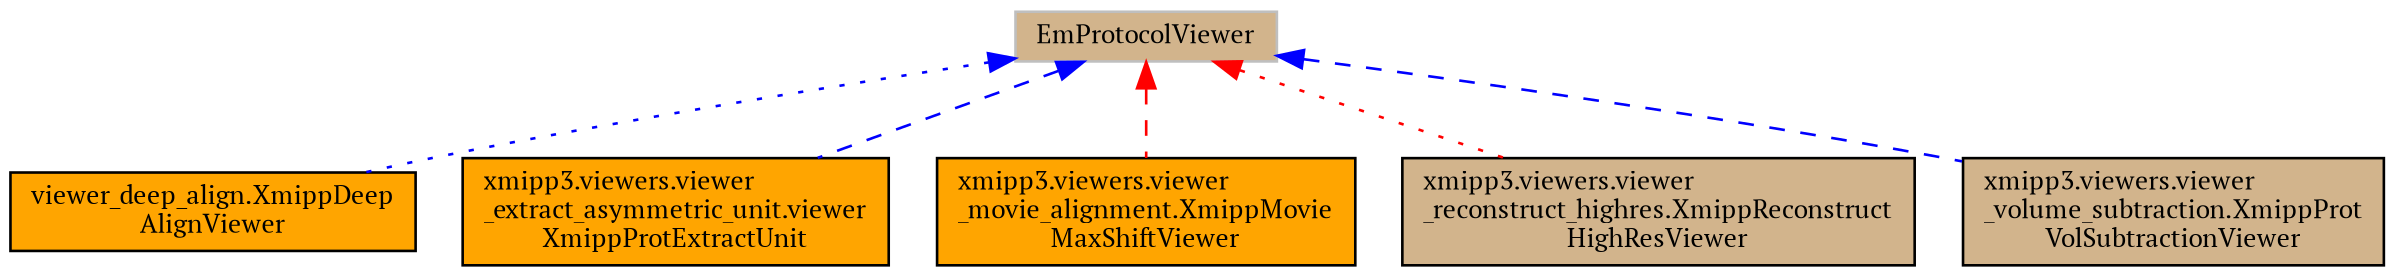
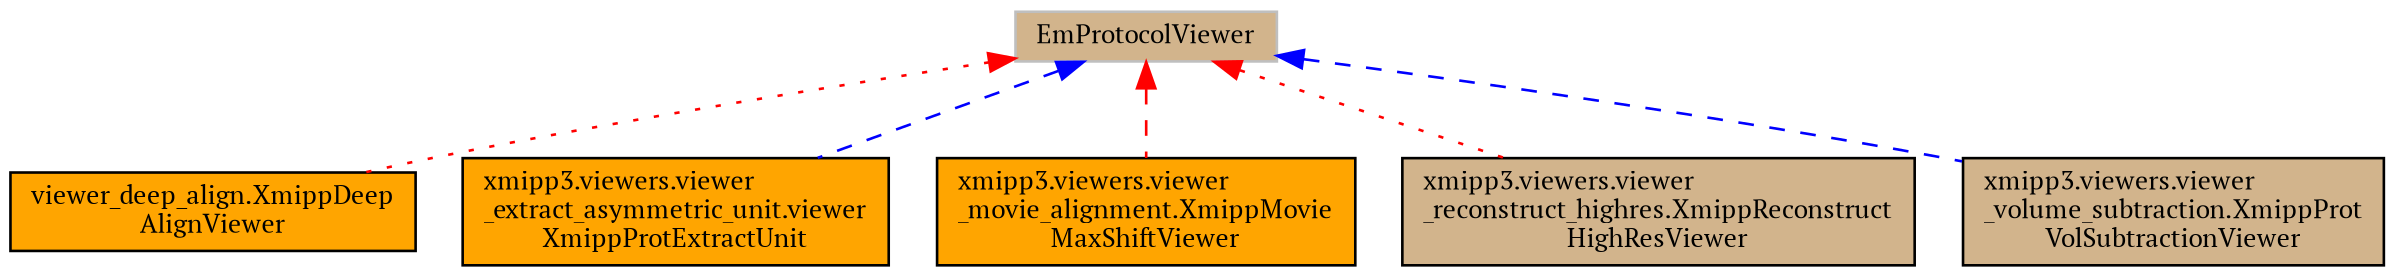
(676, 113) -> (676, 113)
